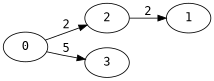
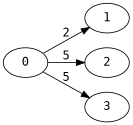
(144, 18) -> (63, 42)
(66, 25) -> (66, 56)
